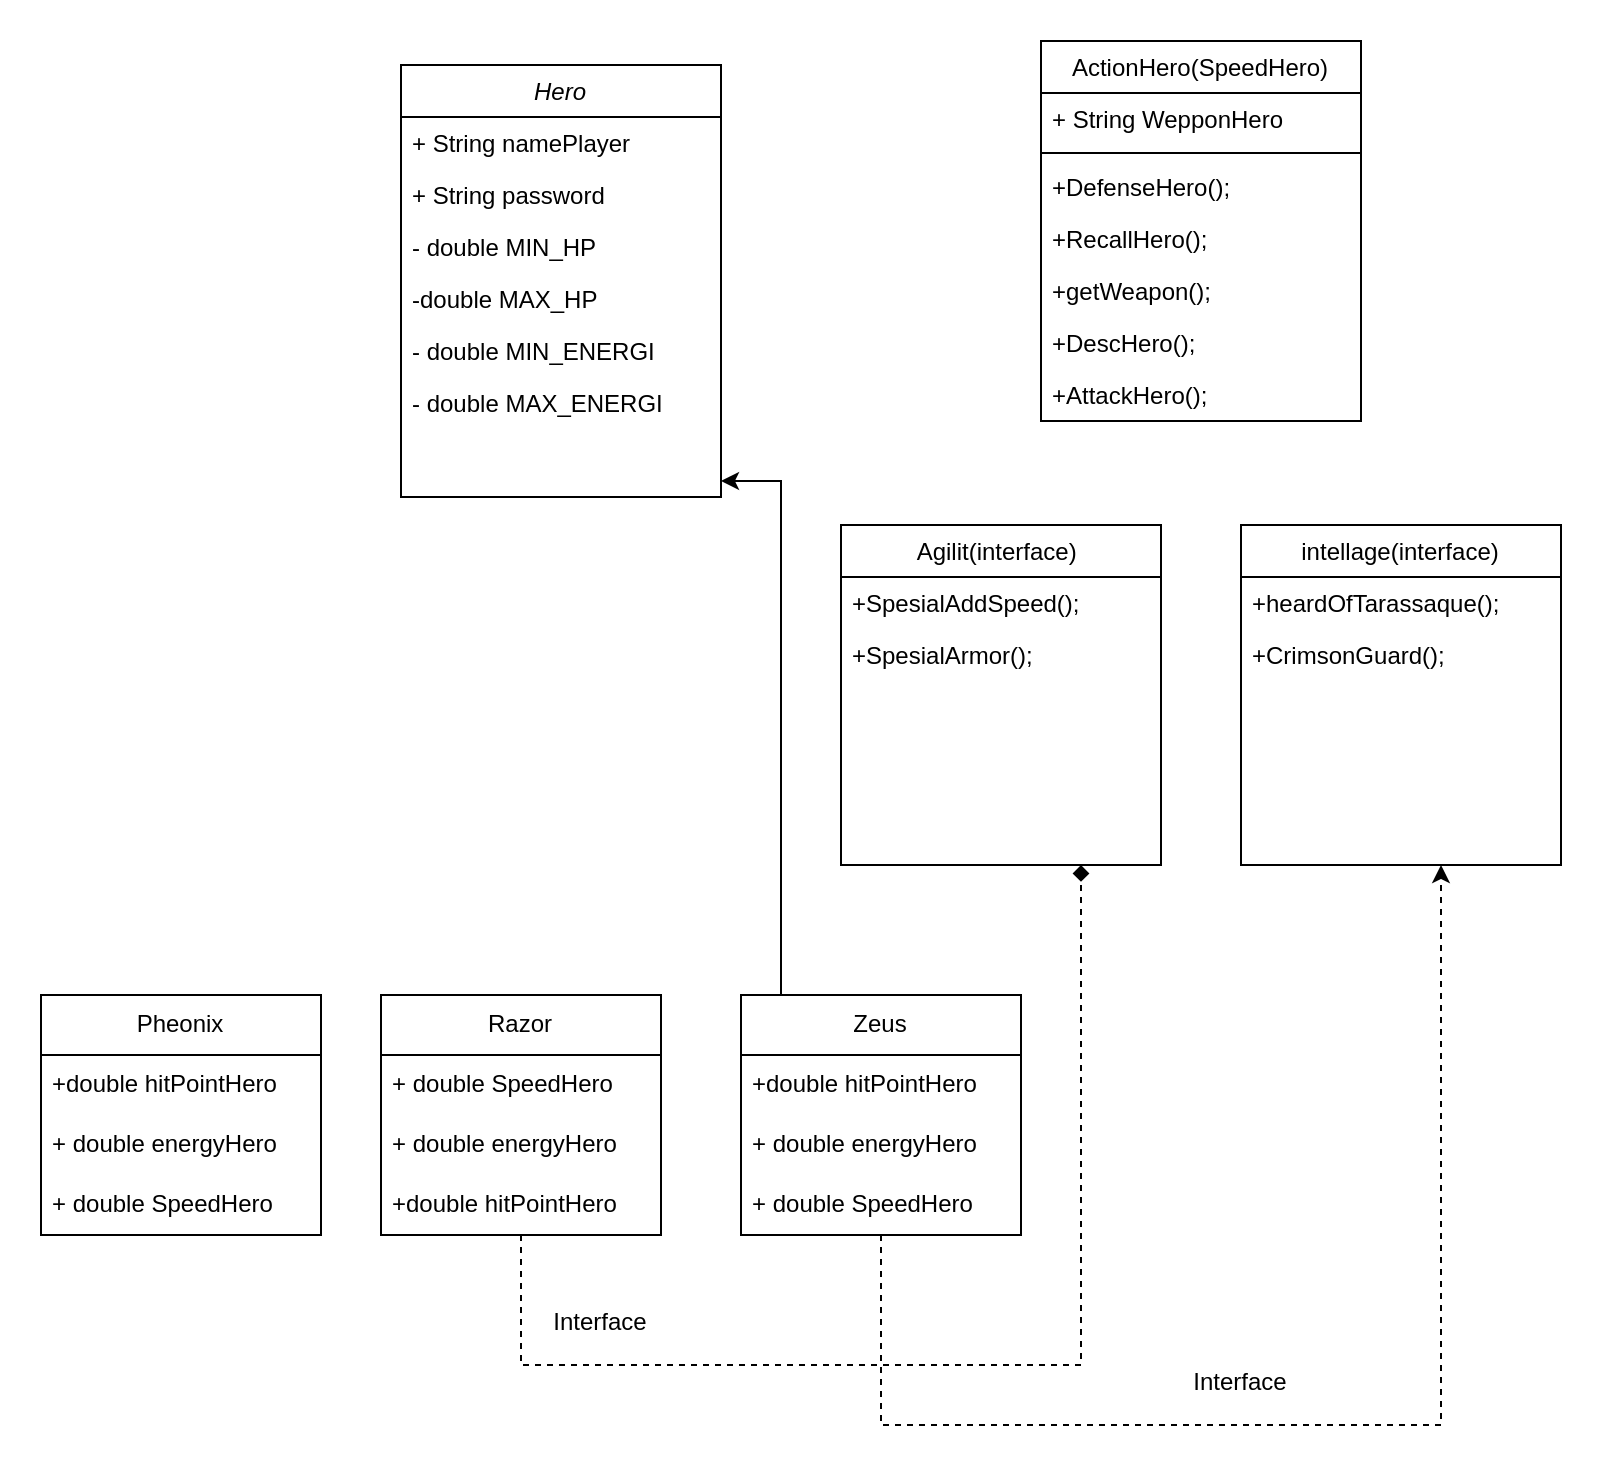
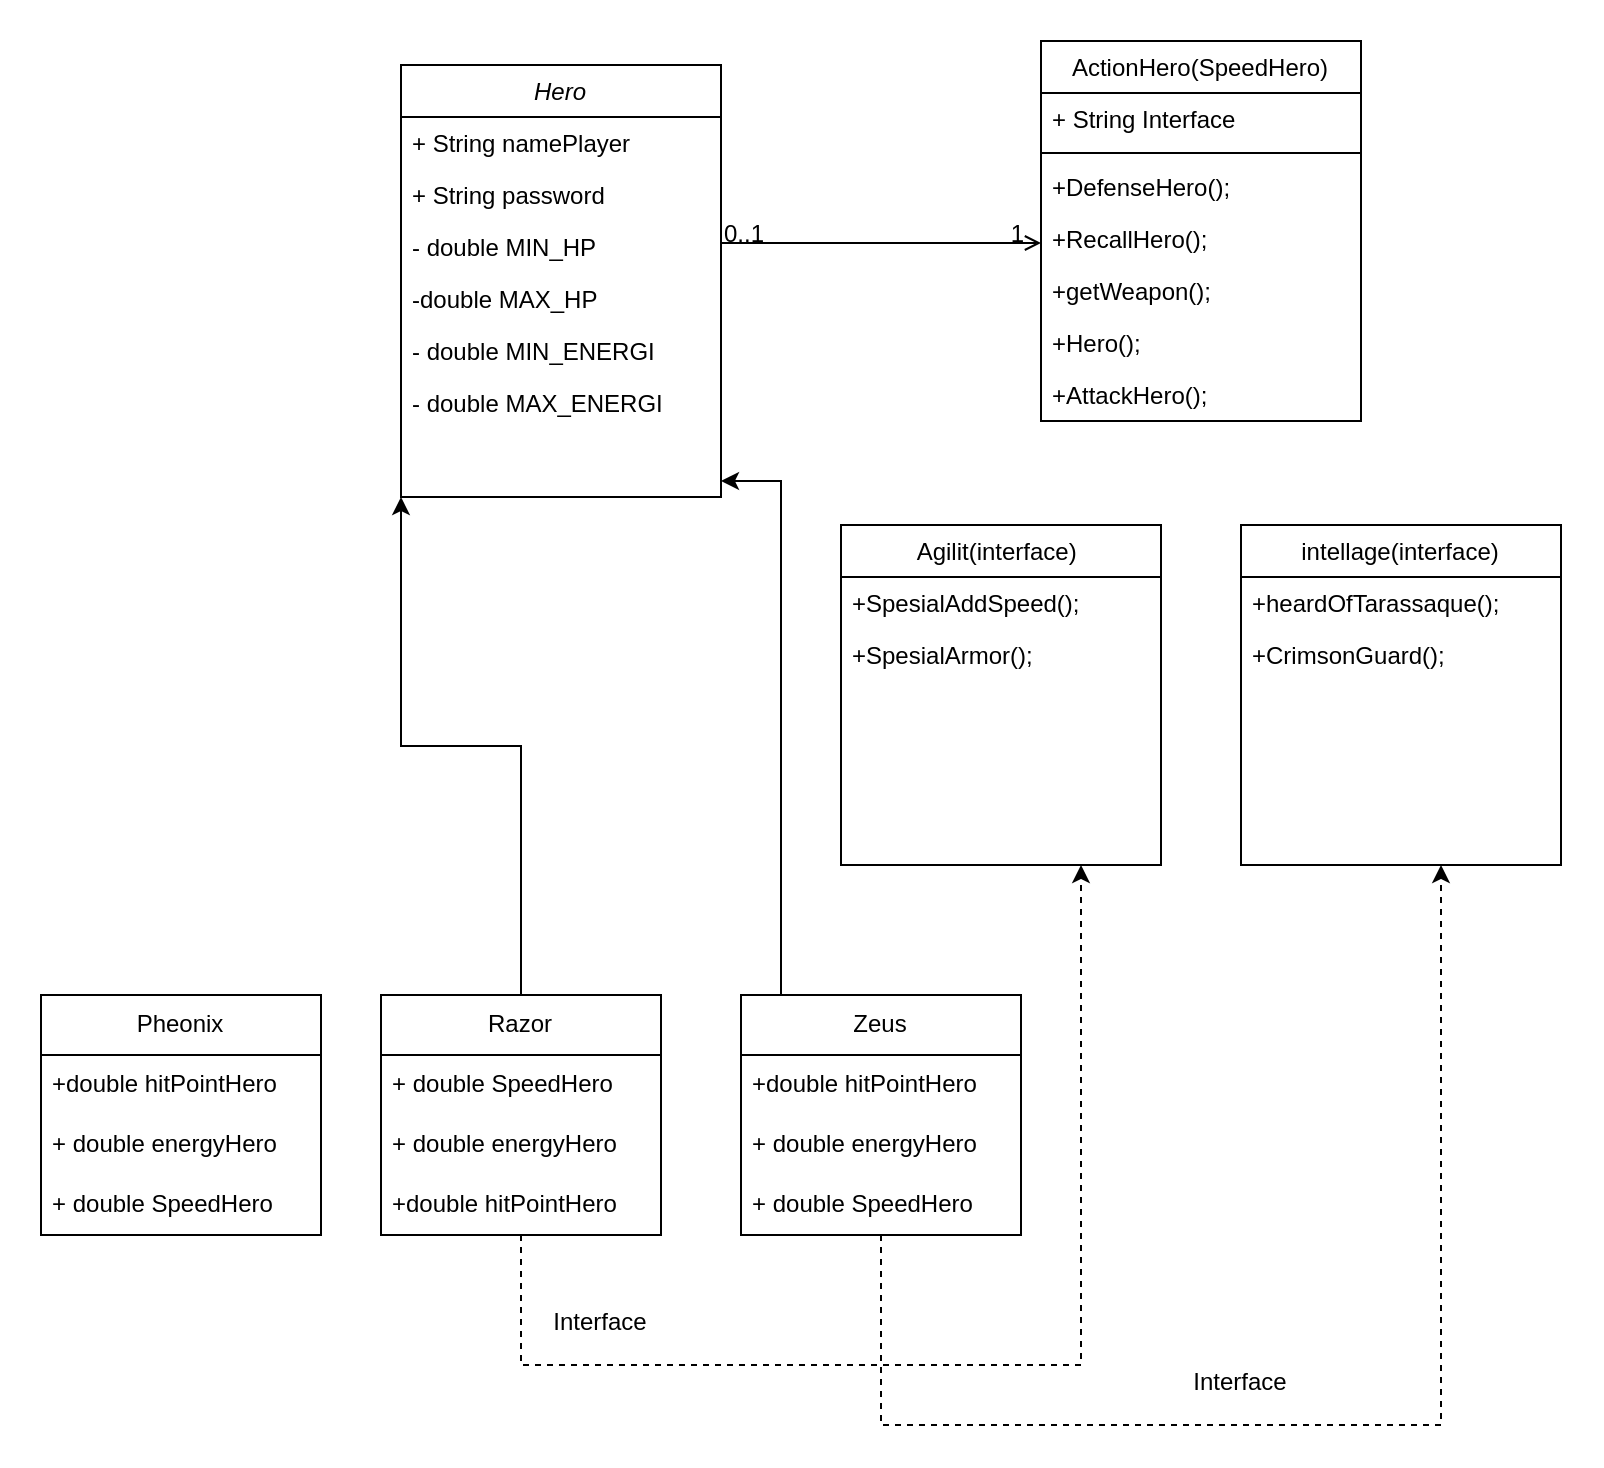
(1170, 120) -> (1164, 120)
none -> (880, 243)
(1130, 344) -> (1103, 344)
none -> (468, 746)
(1081, 881) -> (1081, 880)
